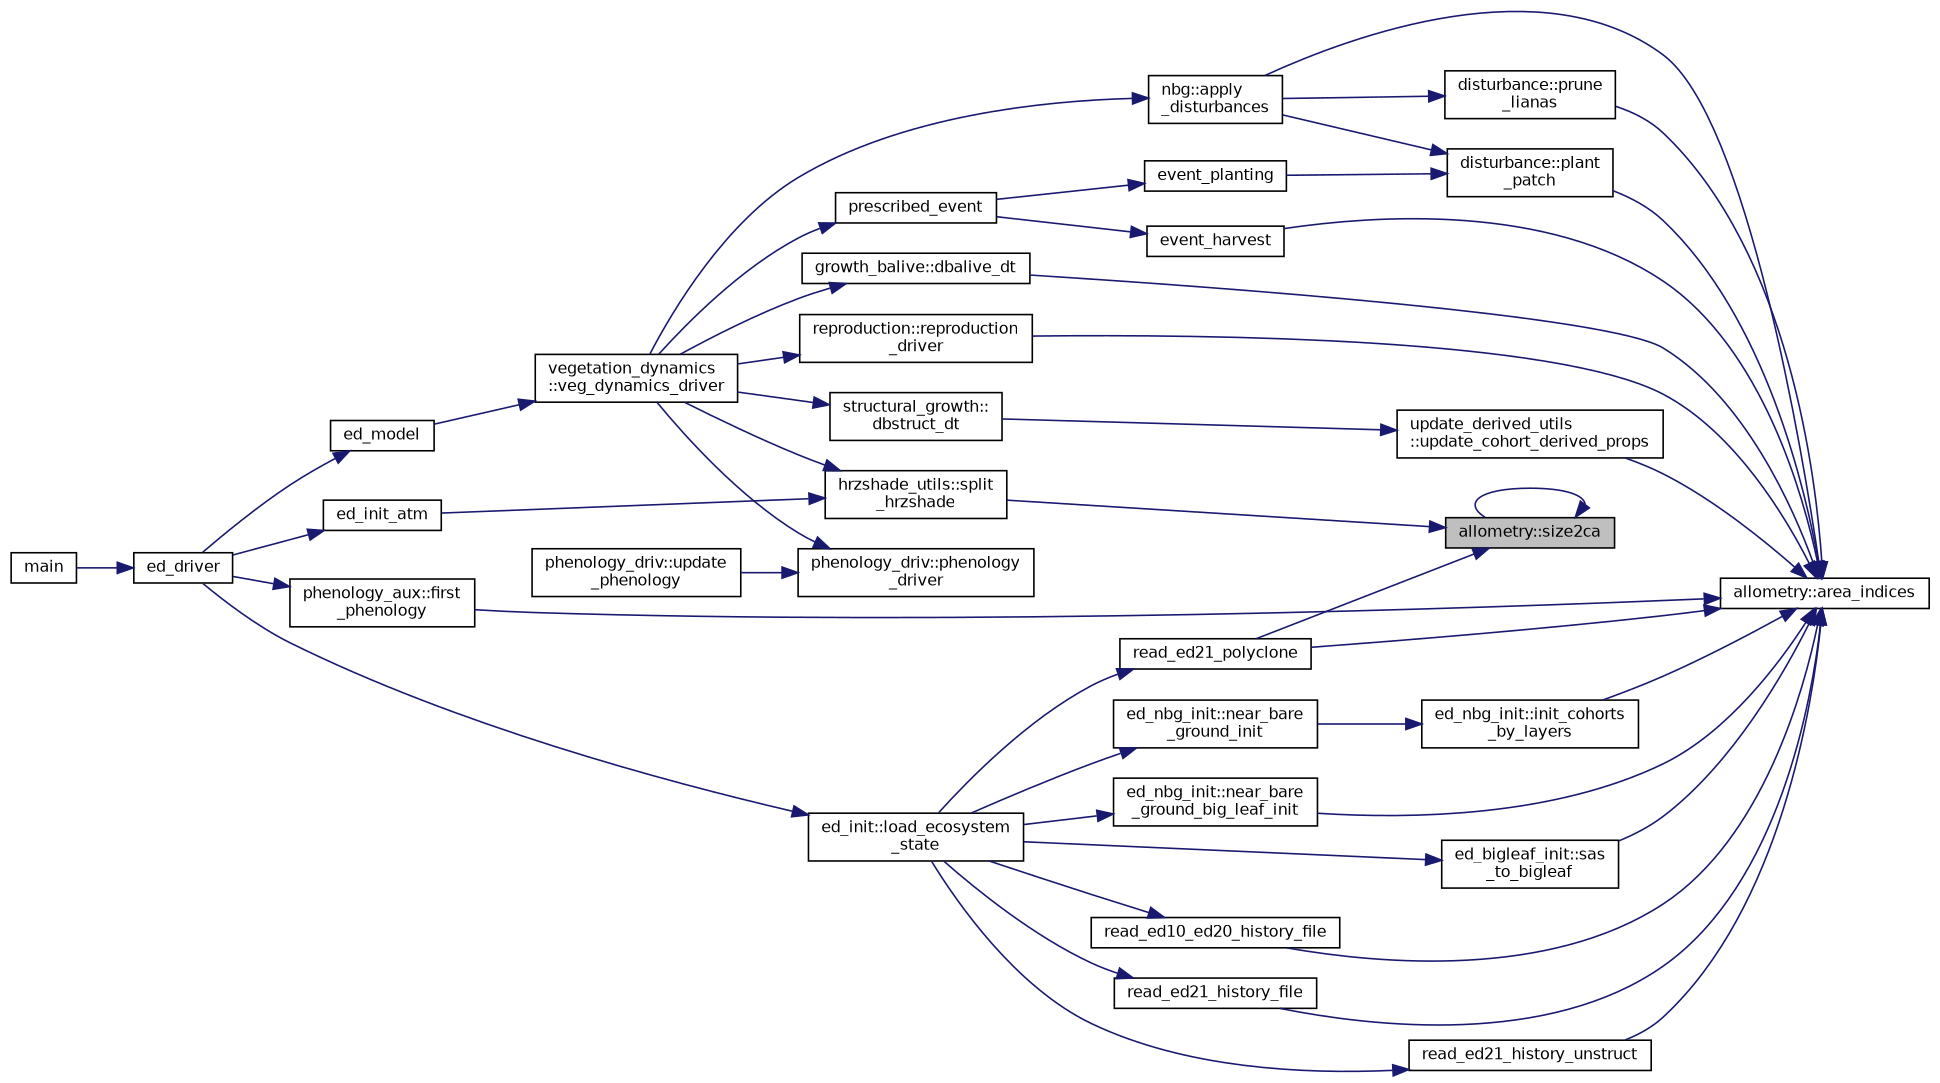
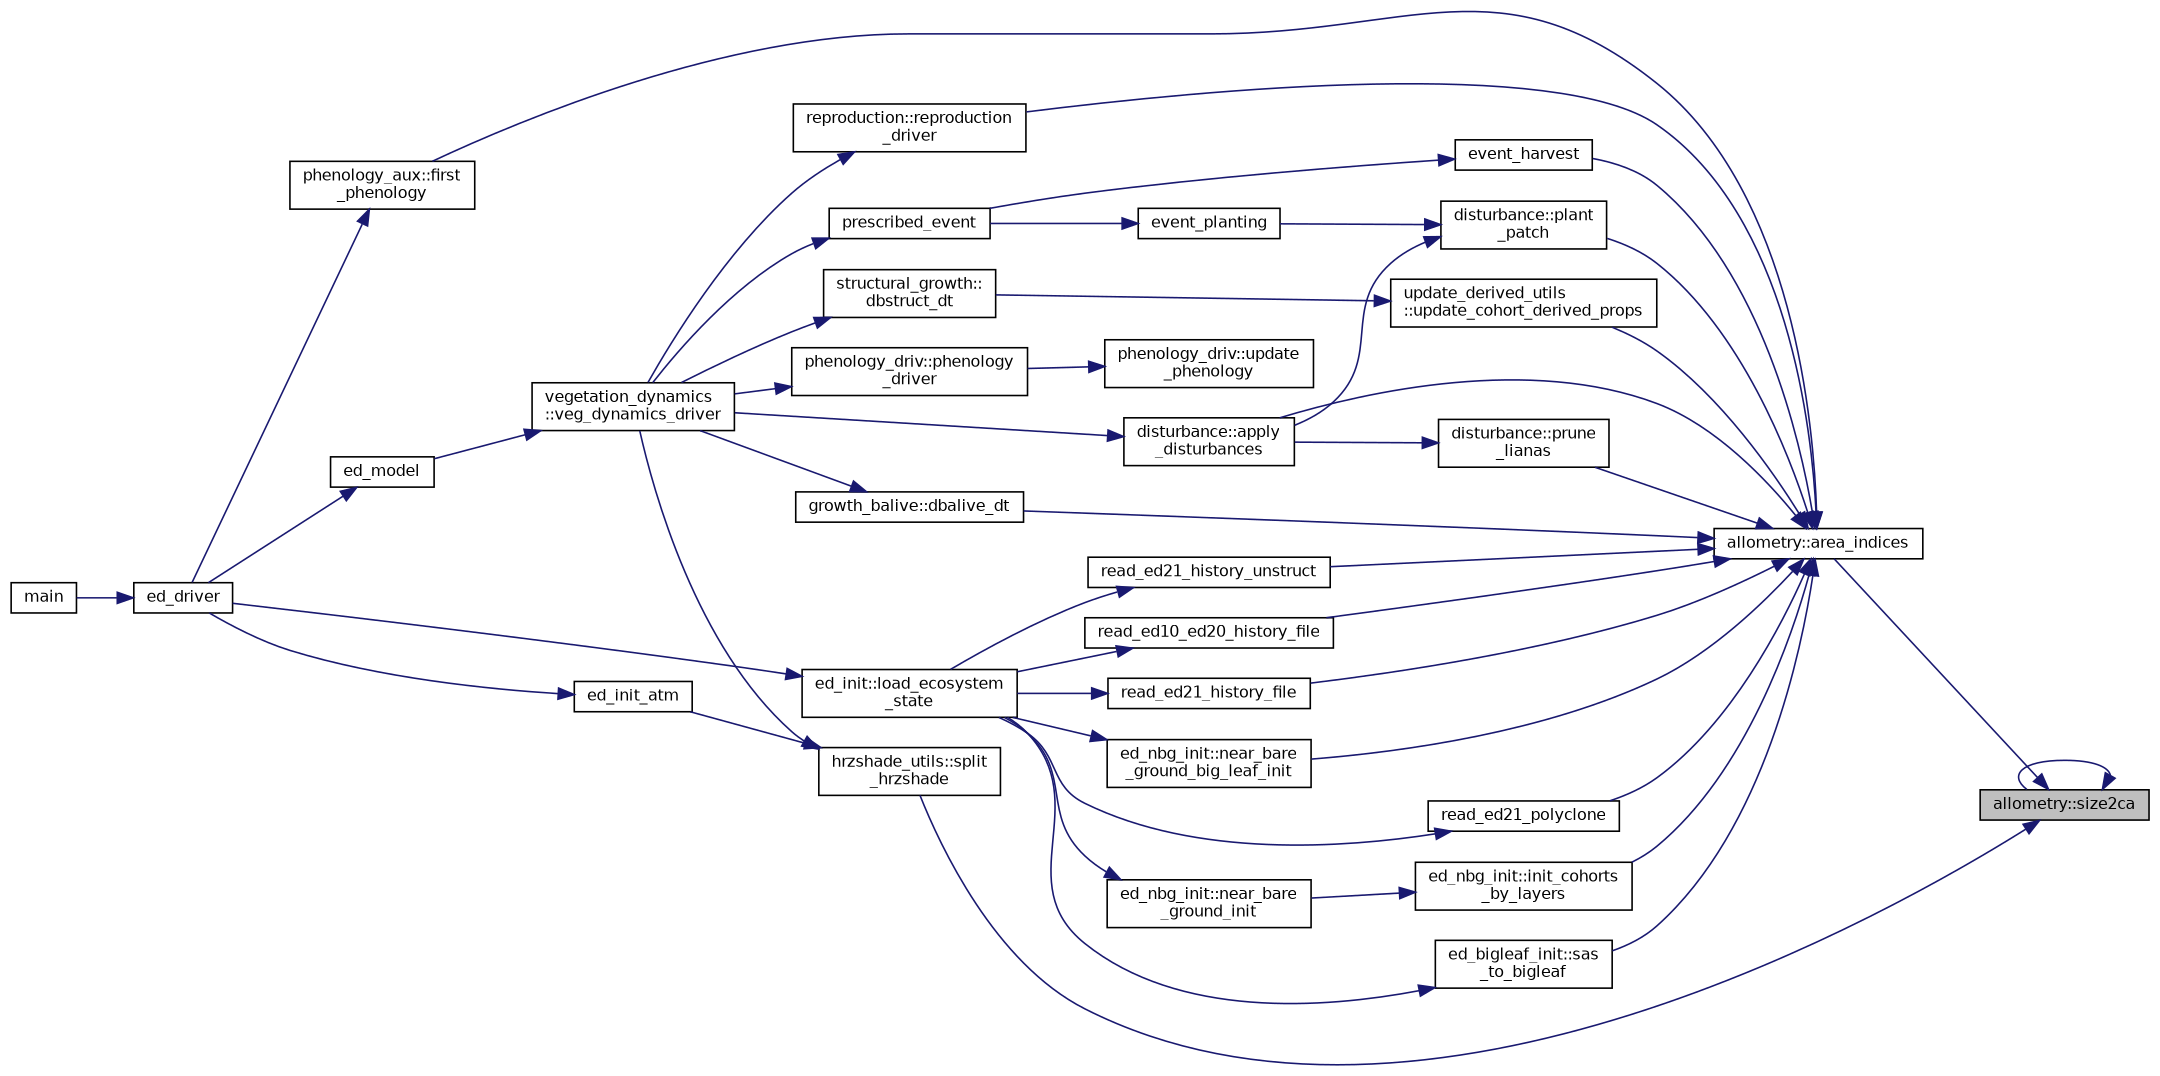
(1216, 100) -> (1209, 442)
(762, 573) -> (1058, 368)
(1365, 596) -> (1936, 668)
